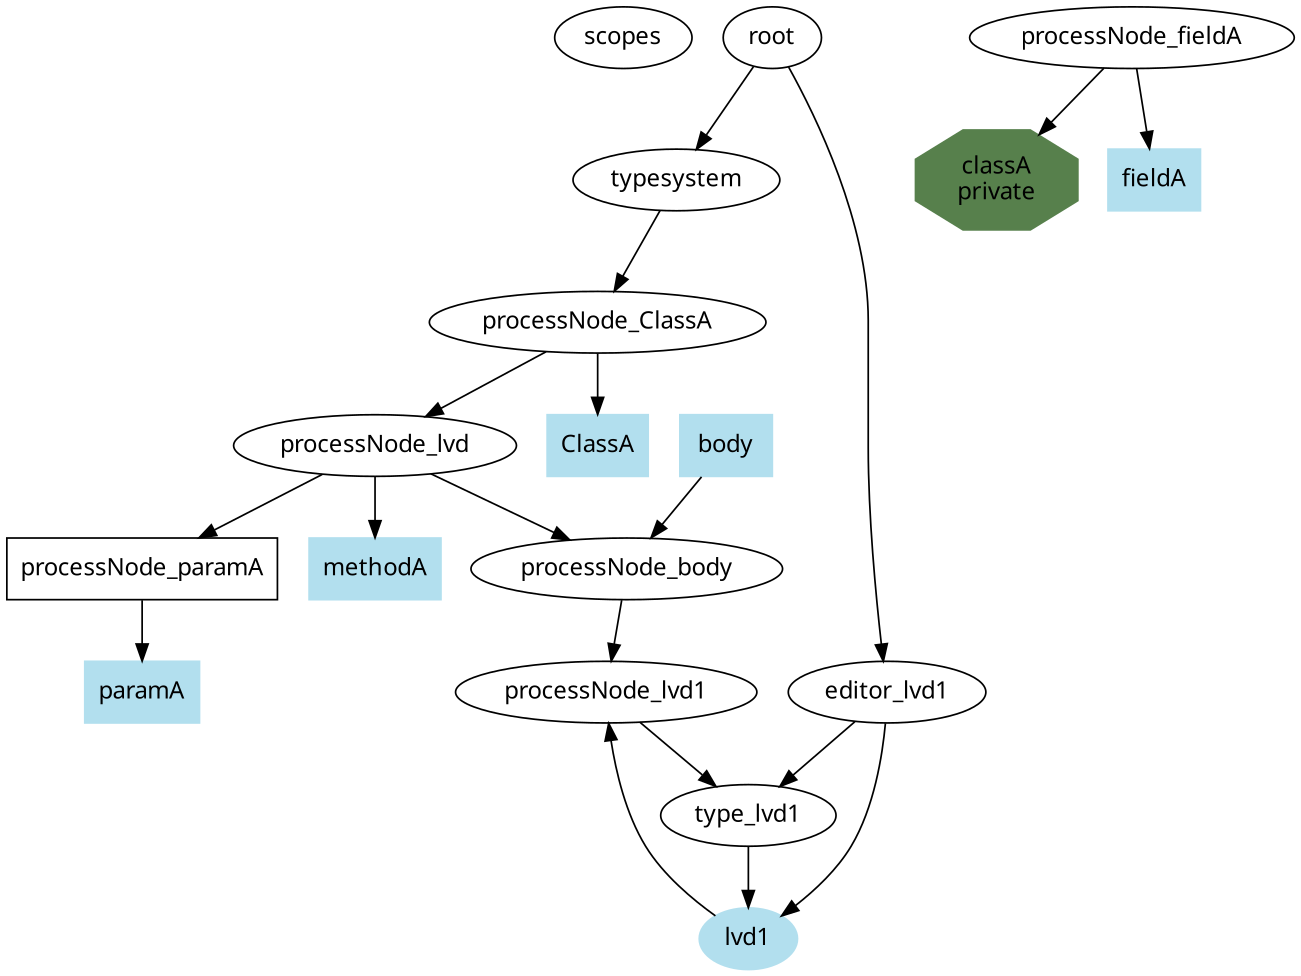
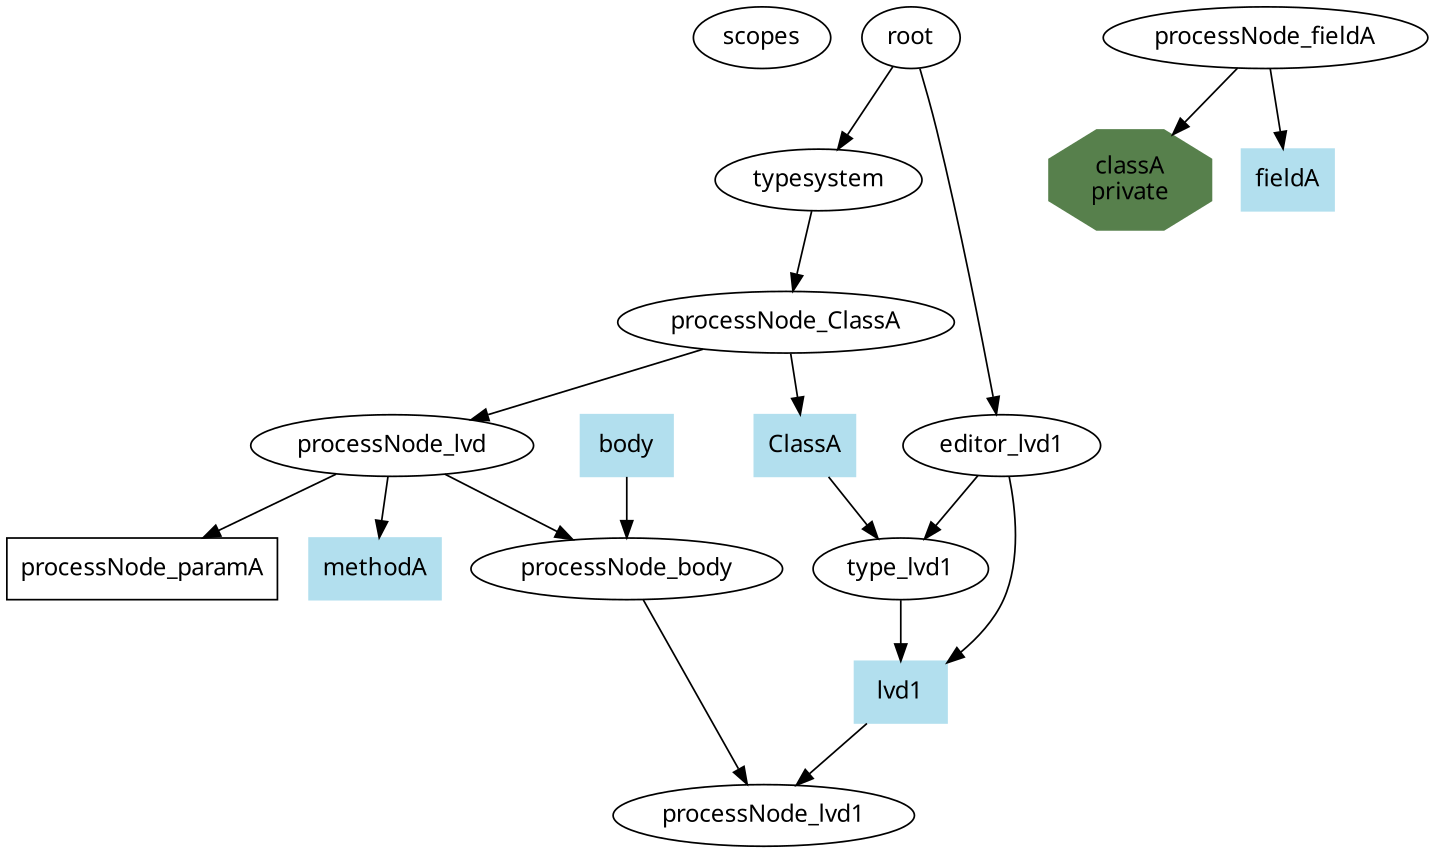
(142, 692) -> none
(671, 749) -> (848, 501)
(748, 939) -> (901, 692)
